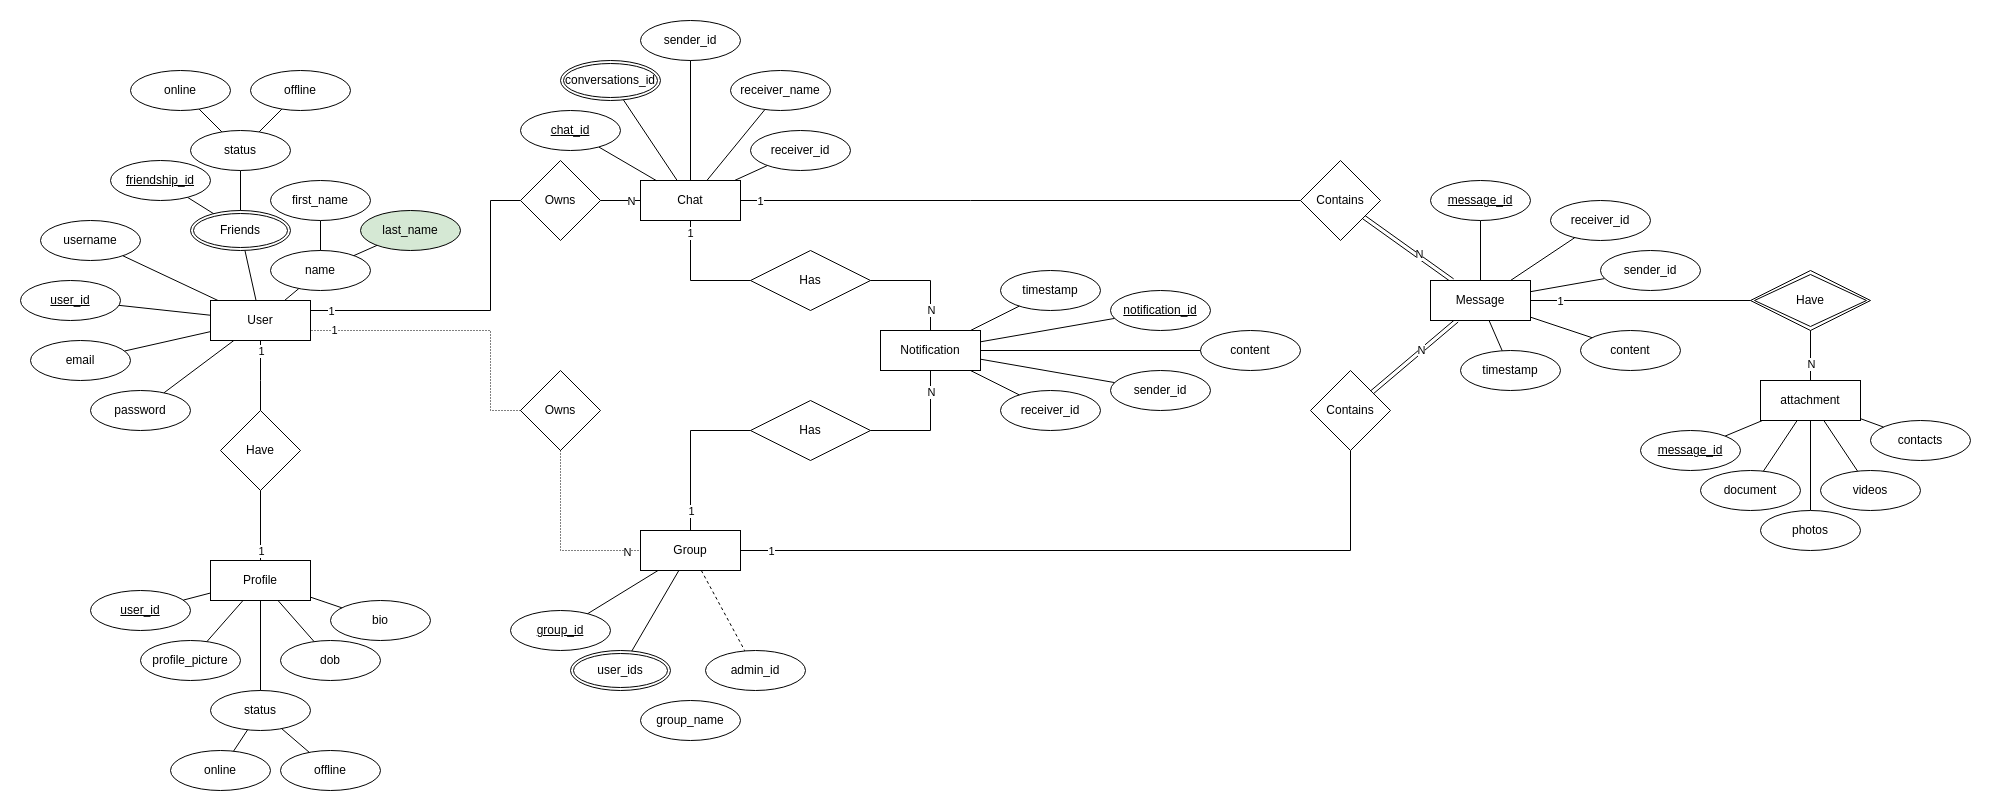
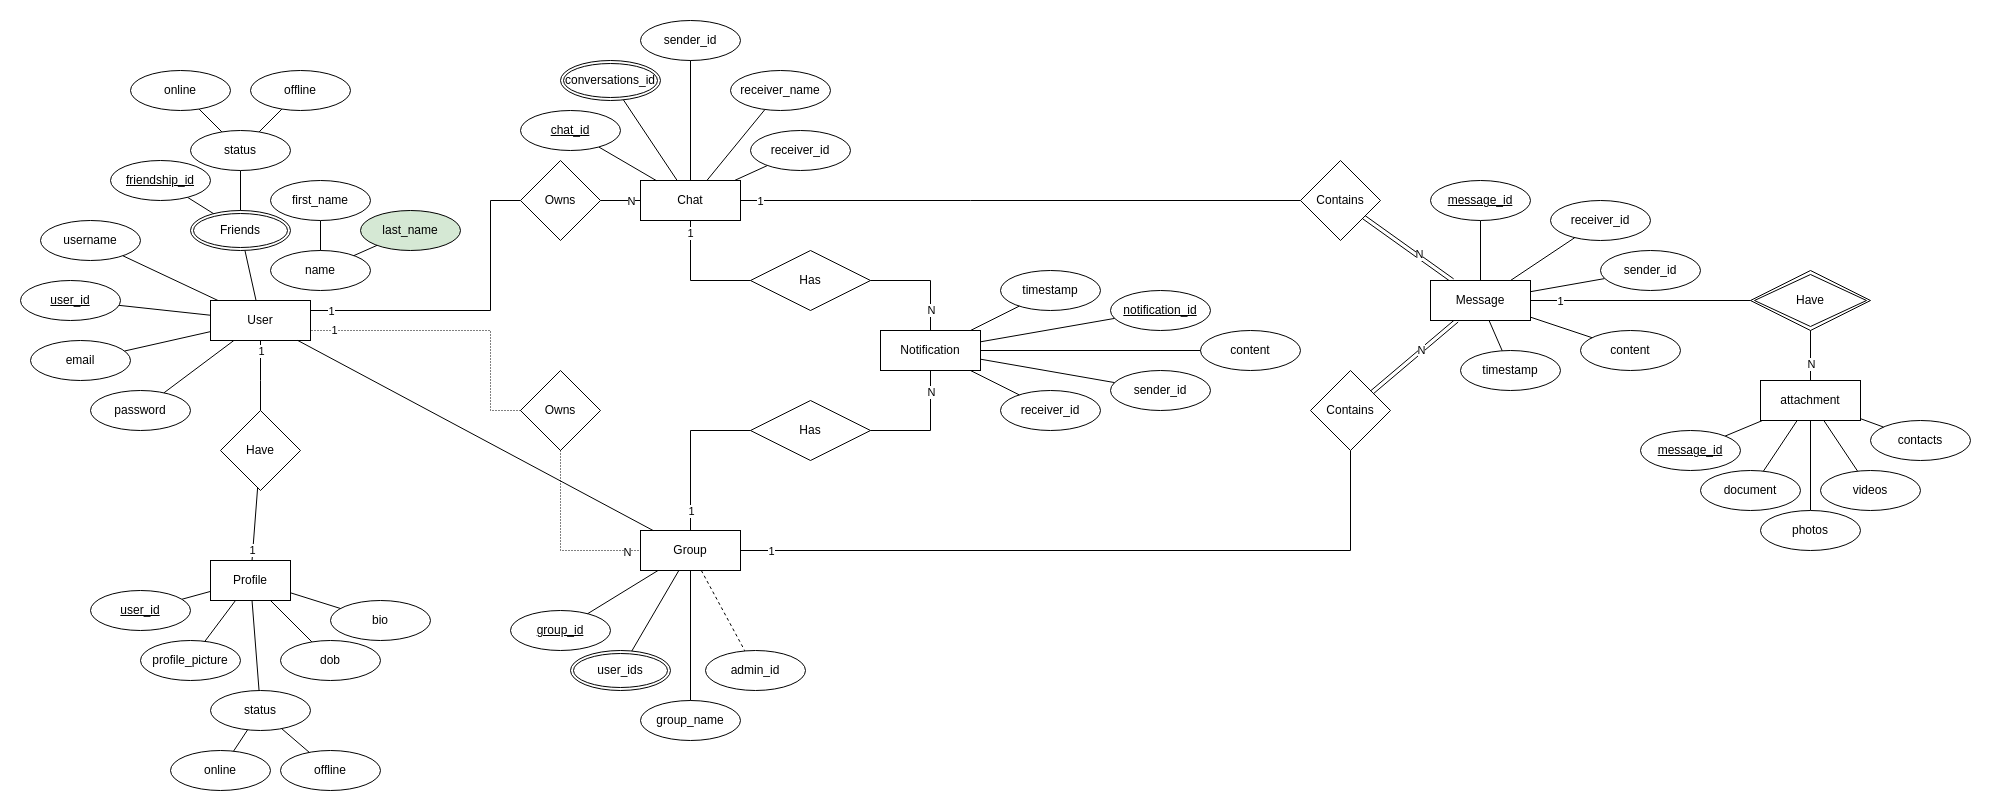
(292, 295) -> (476, 436)
(261, 581) -> (251, 581)
none -> (691, 636)
